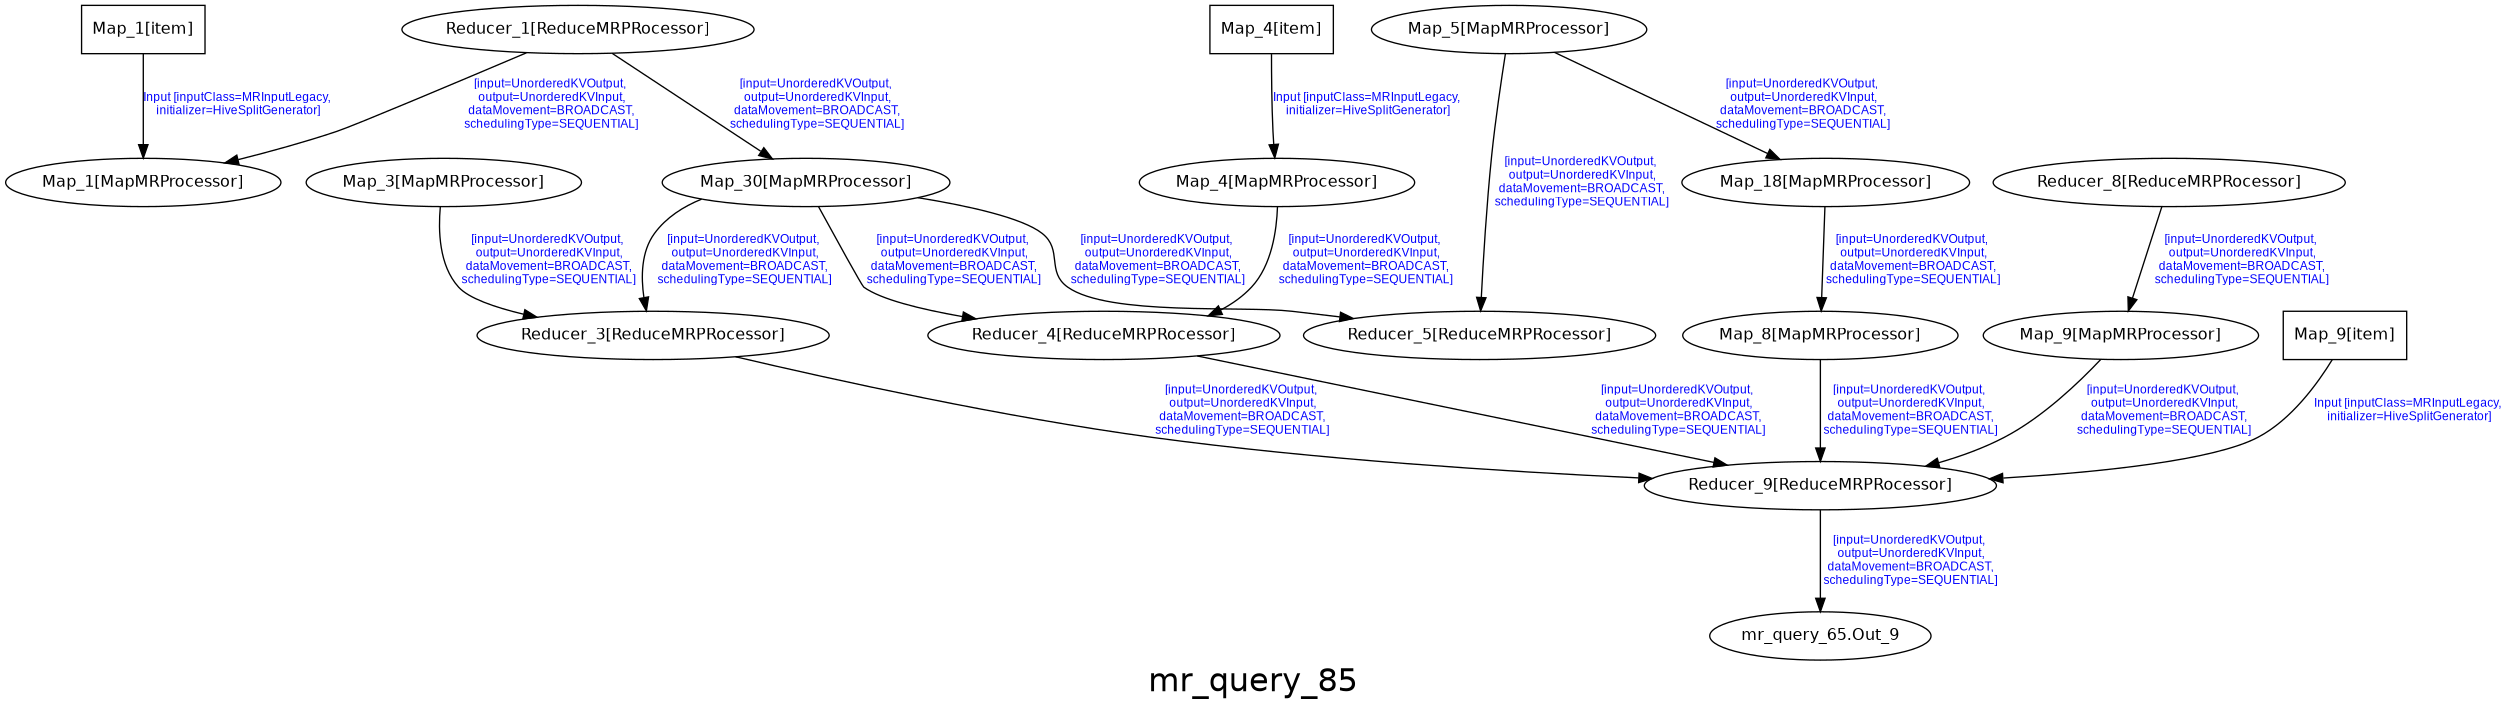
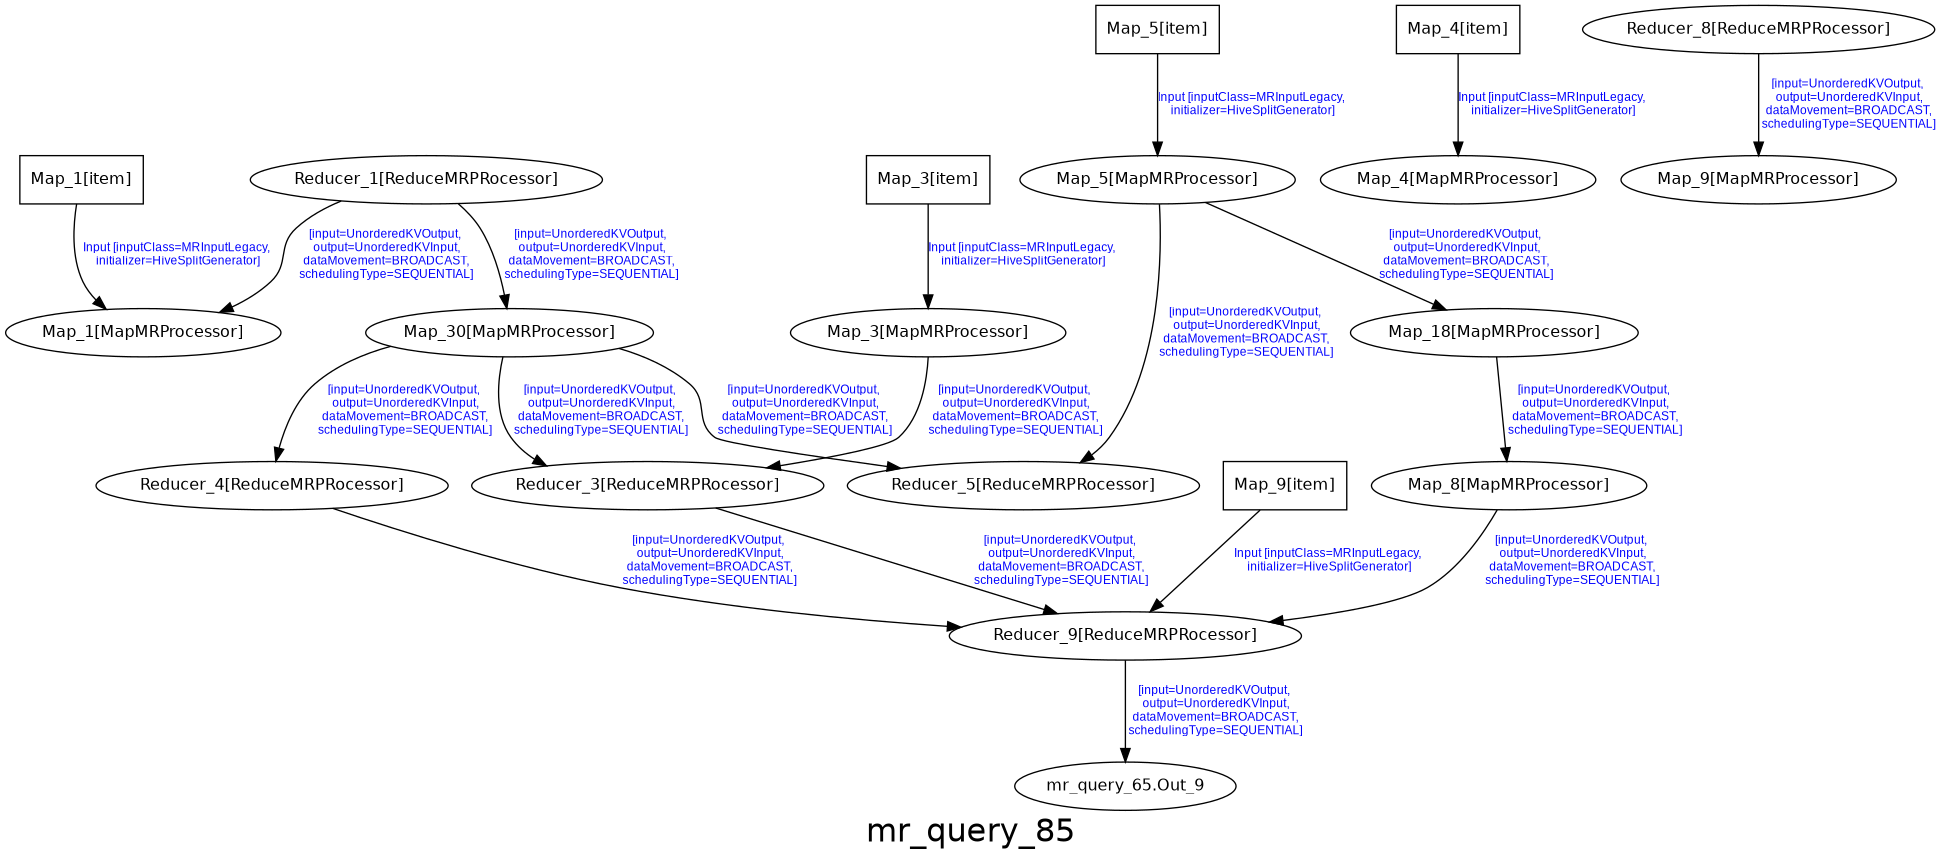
none -> (1158, 30)
none -> (928, 180)
(1265, 268) -> none
(2027, 423) -> none
